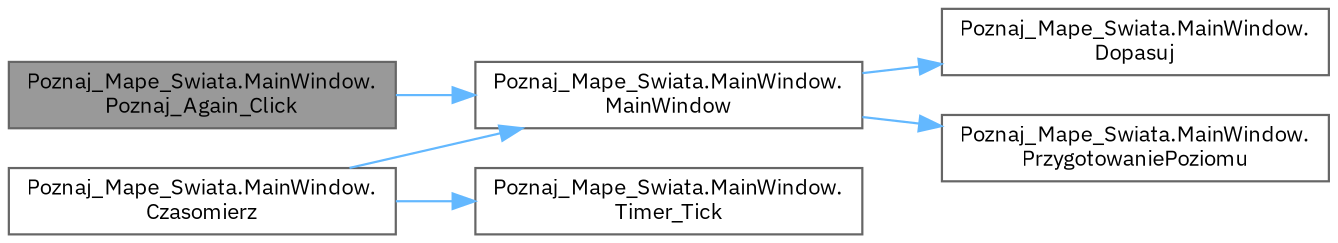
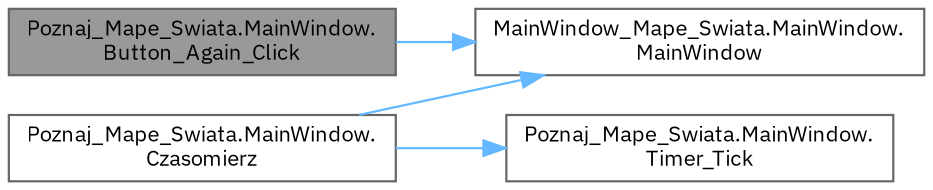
(1135, 42) -> none
(202, 95) -> (202, 42)
(669, 95) -> (700, 42)
(1135, 148) -> none
